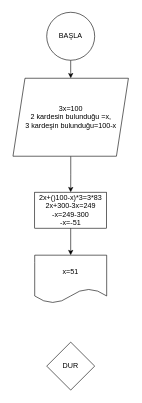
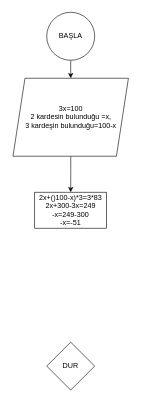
(71, 249) -> none
(71, 279) -> none
